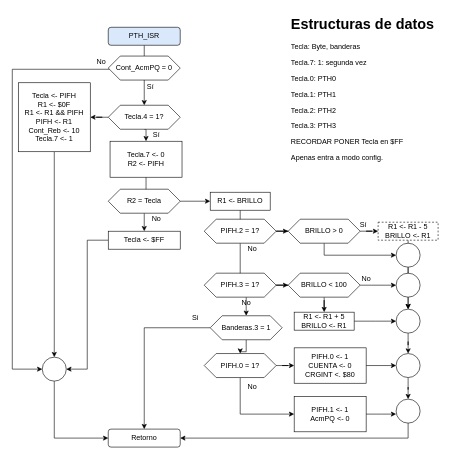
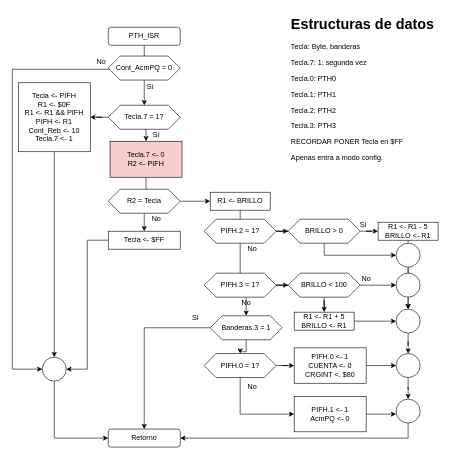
(144, 36) -> (144, 36)
(144, 117) -> (144, 117)
(146, 159) -> (146, 159)
(408, 231) -> (408, 231)
